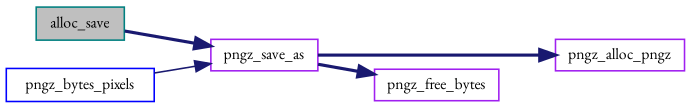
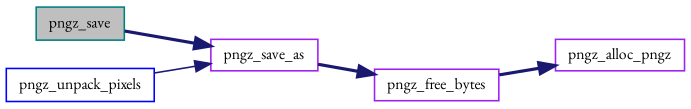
(80, 24) -> (80, 24)
(429, 55) -> (519, 72)
(80, 85) -> (80, 85)
